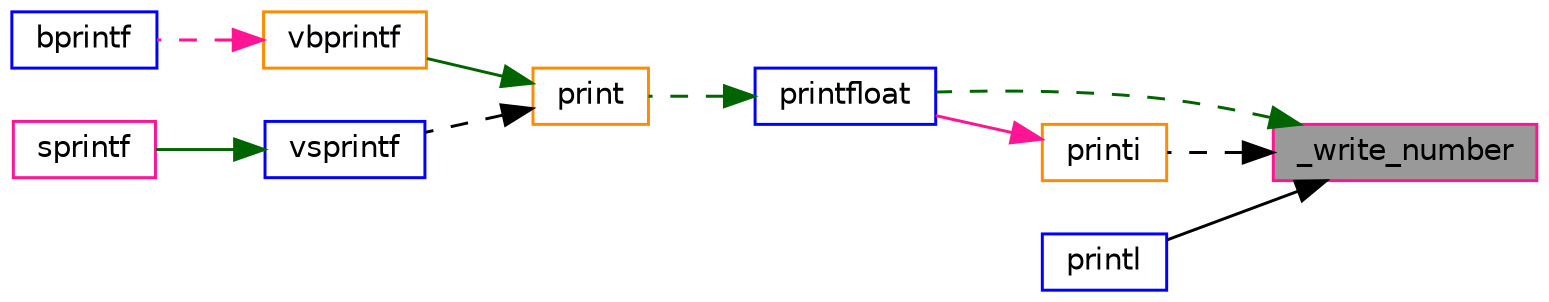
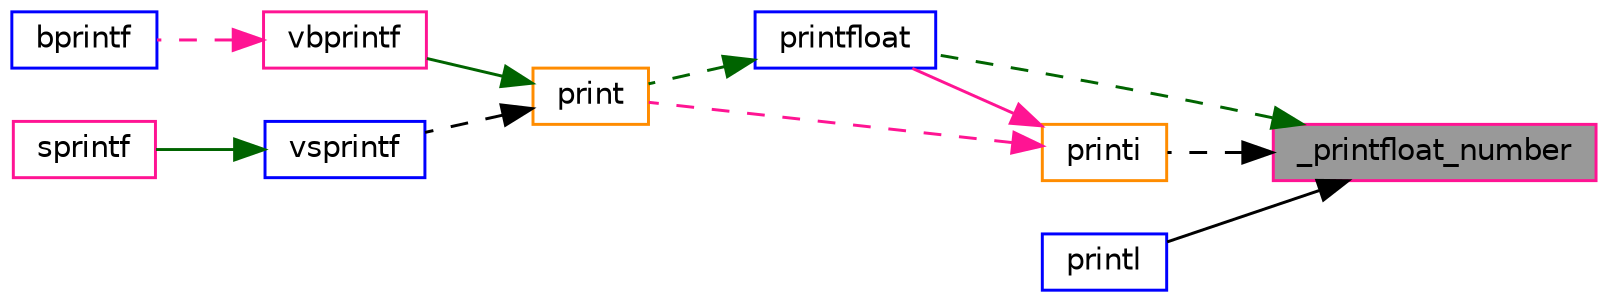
(345, 40) -> (345, 40)
none -> (830, 122)
(1405, 152) -> (1435, 152)
